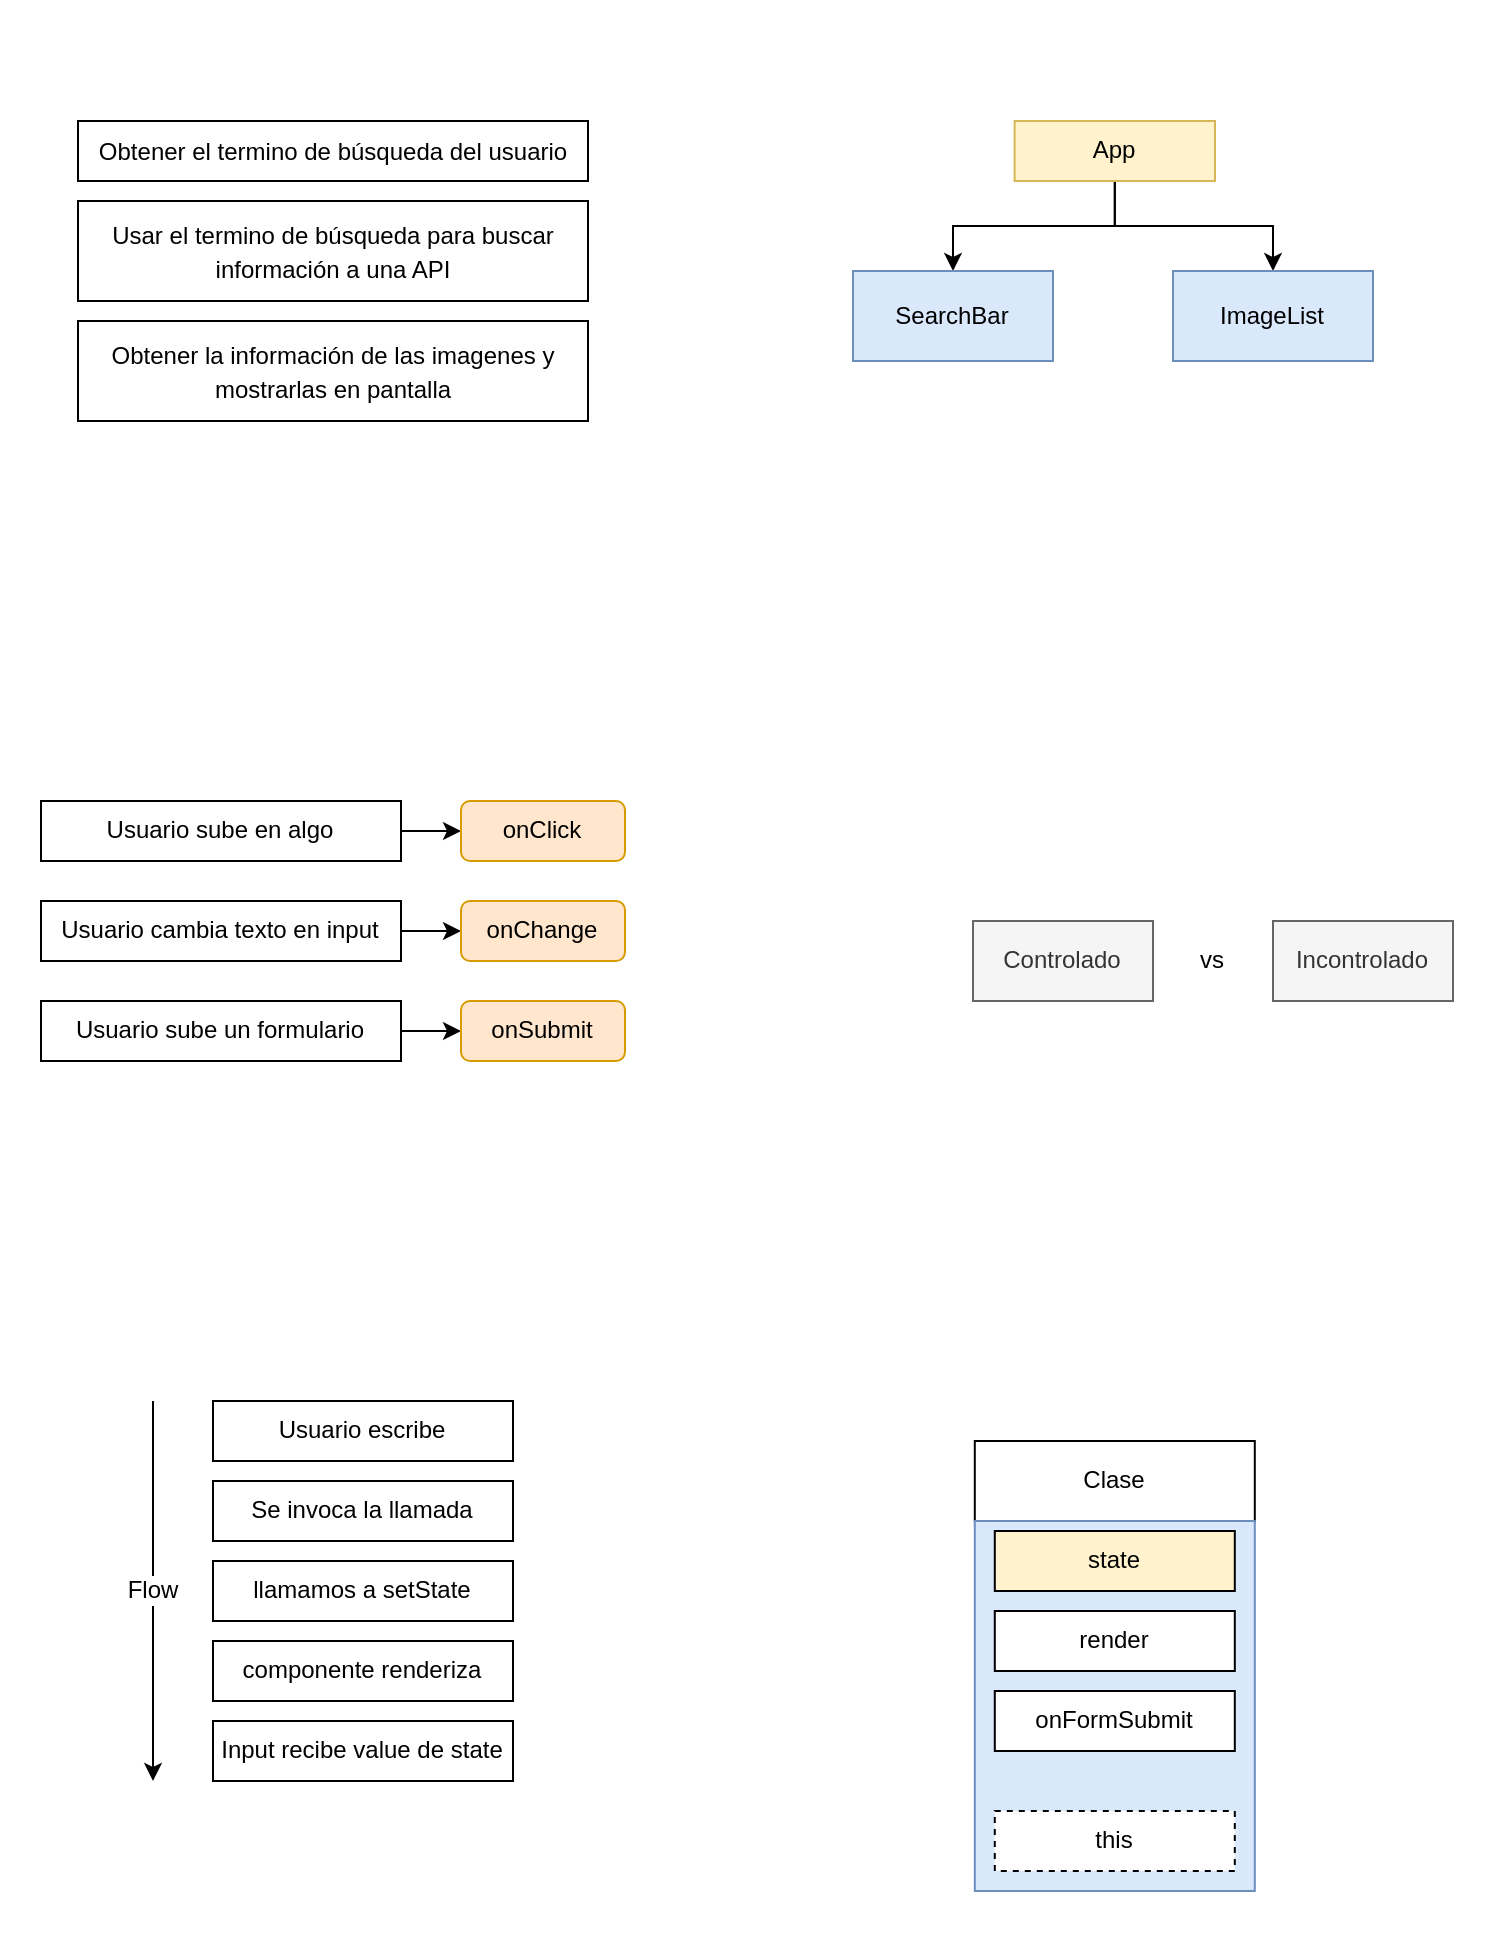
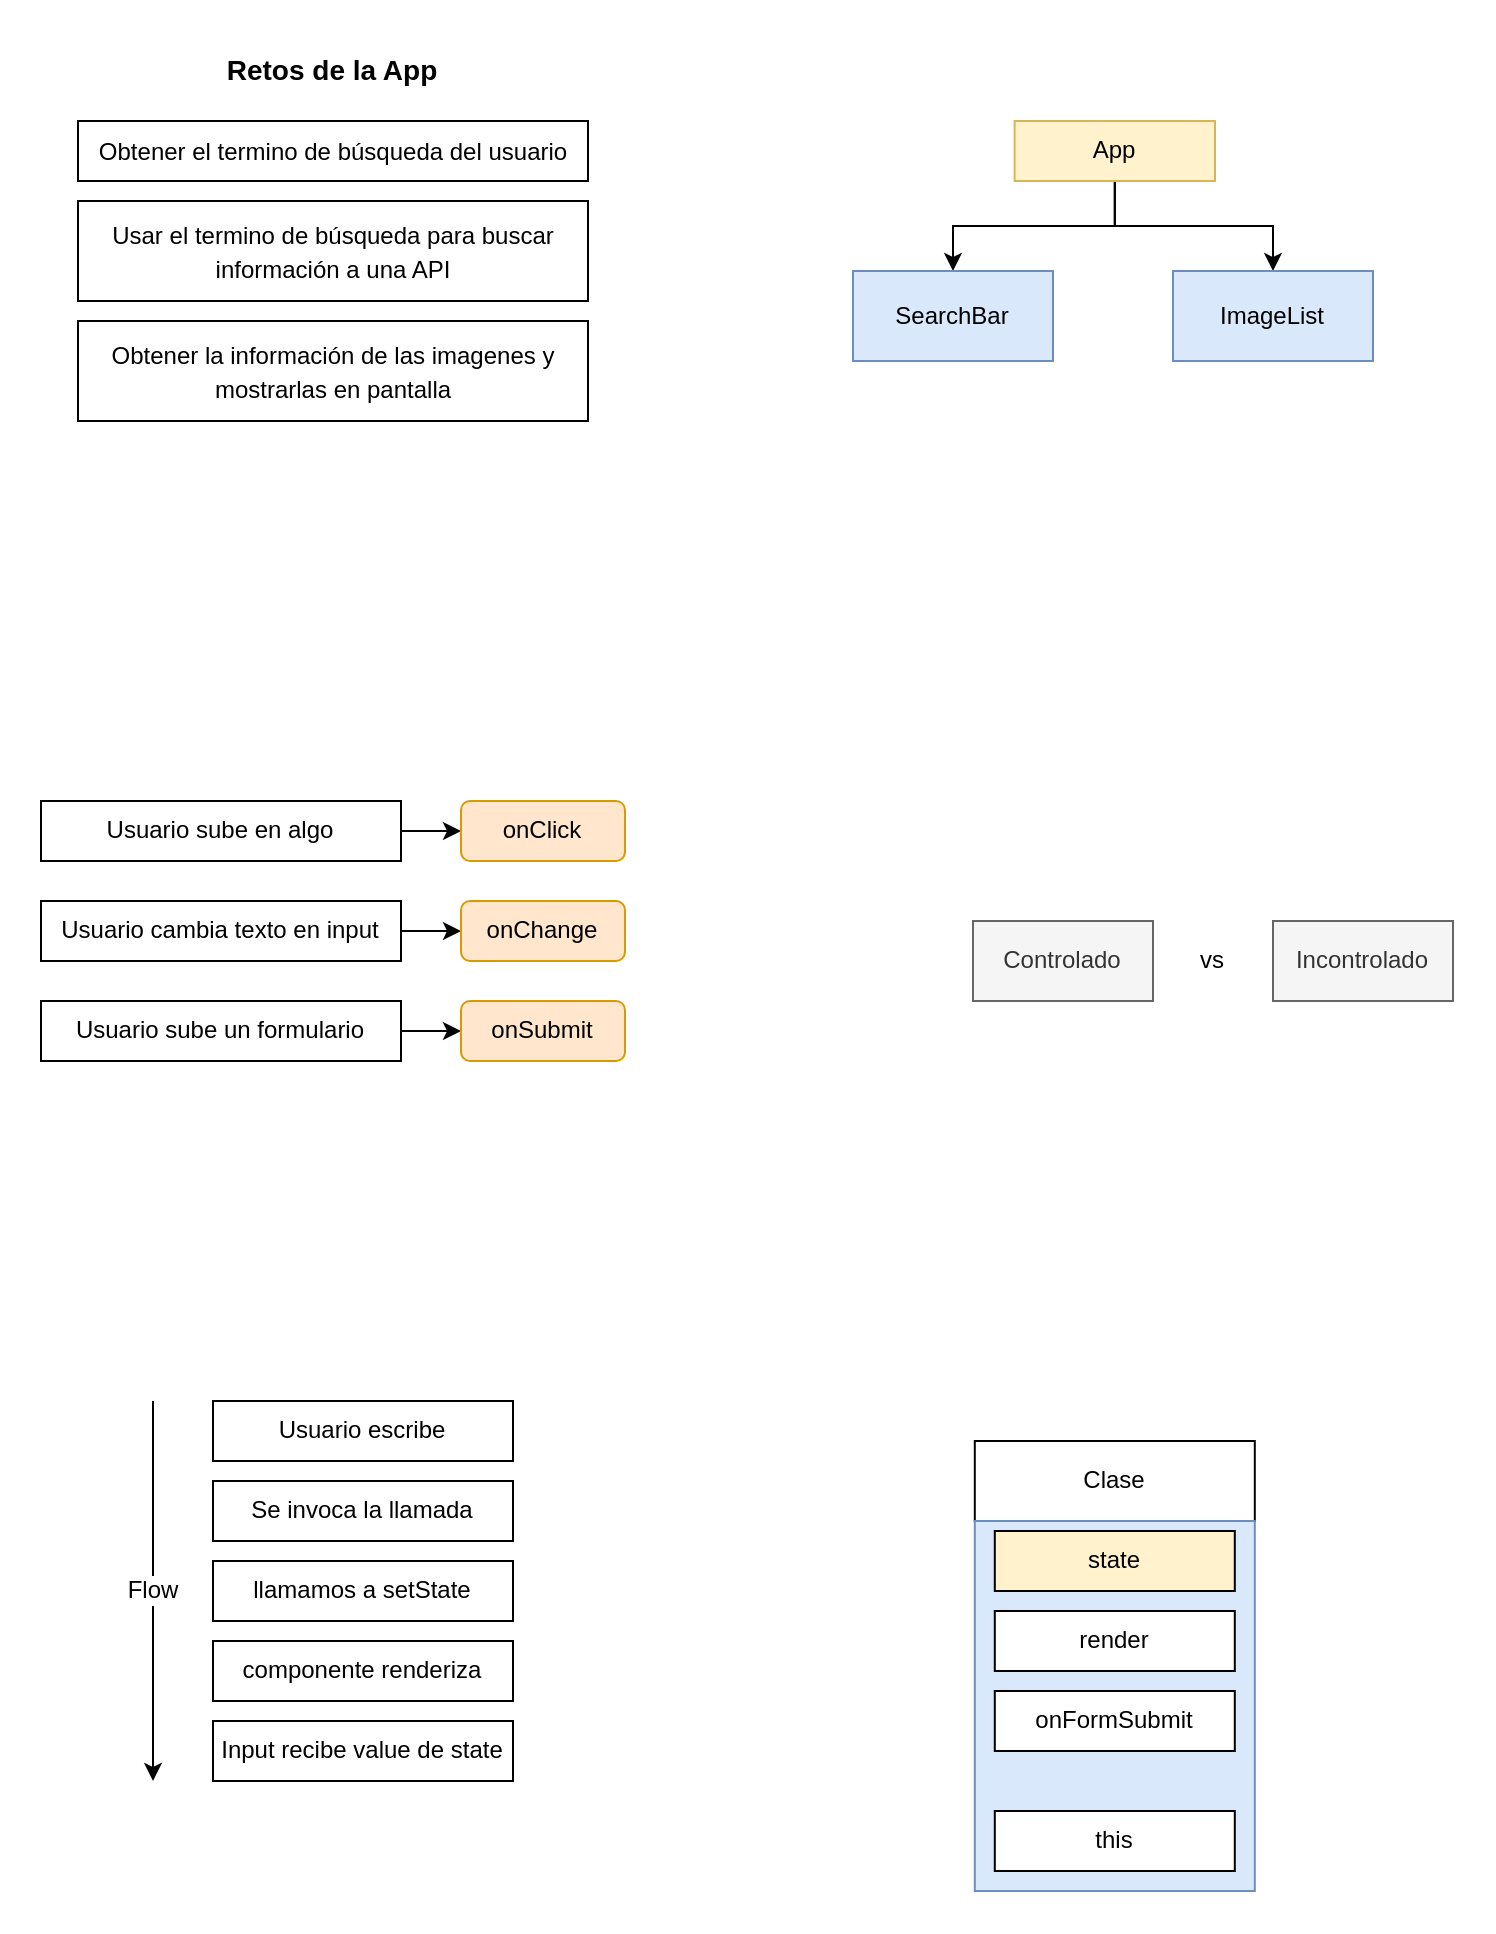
none -> (333, 71)
(1115, 1841) -> (1115, 1841)
